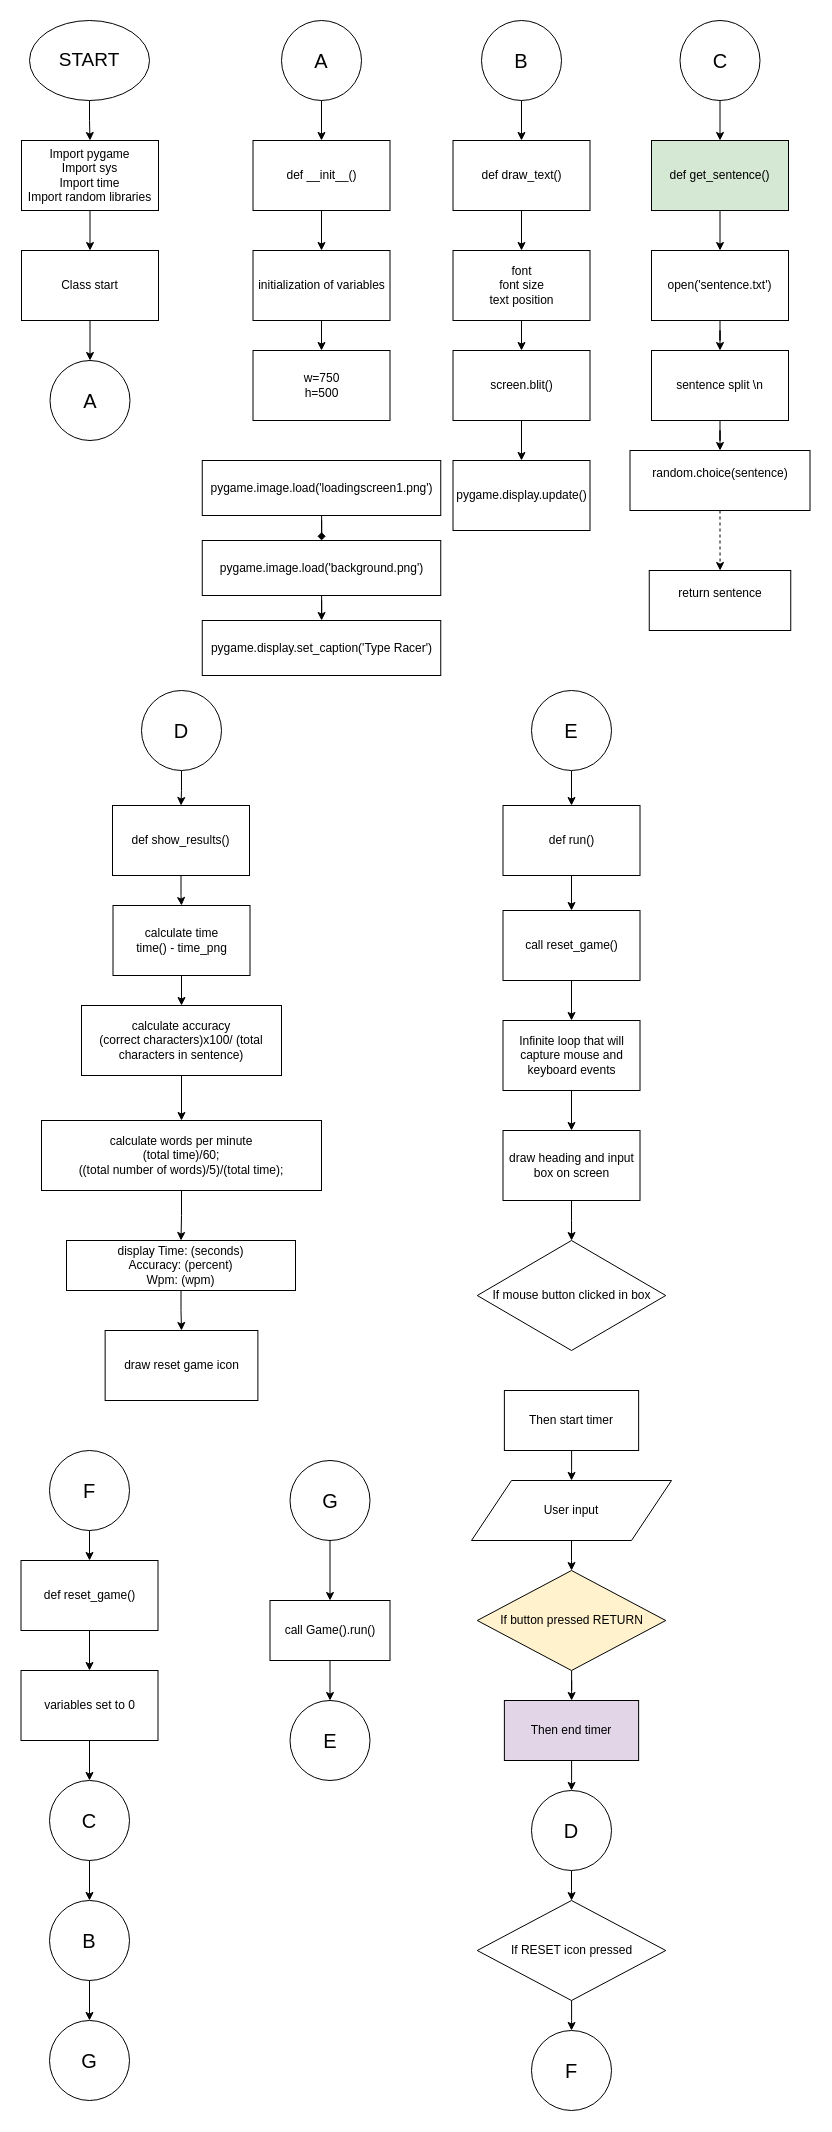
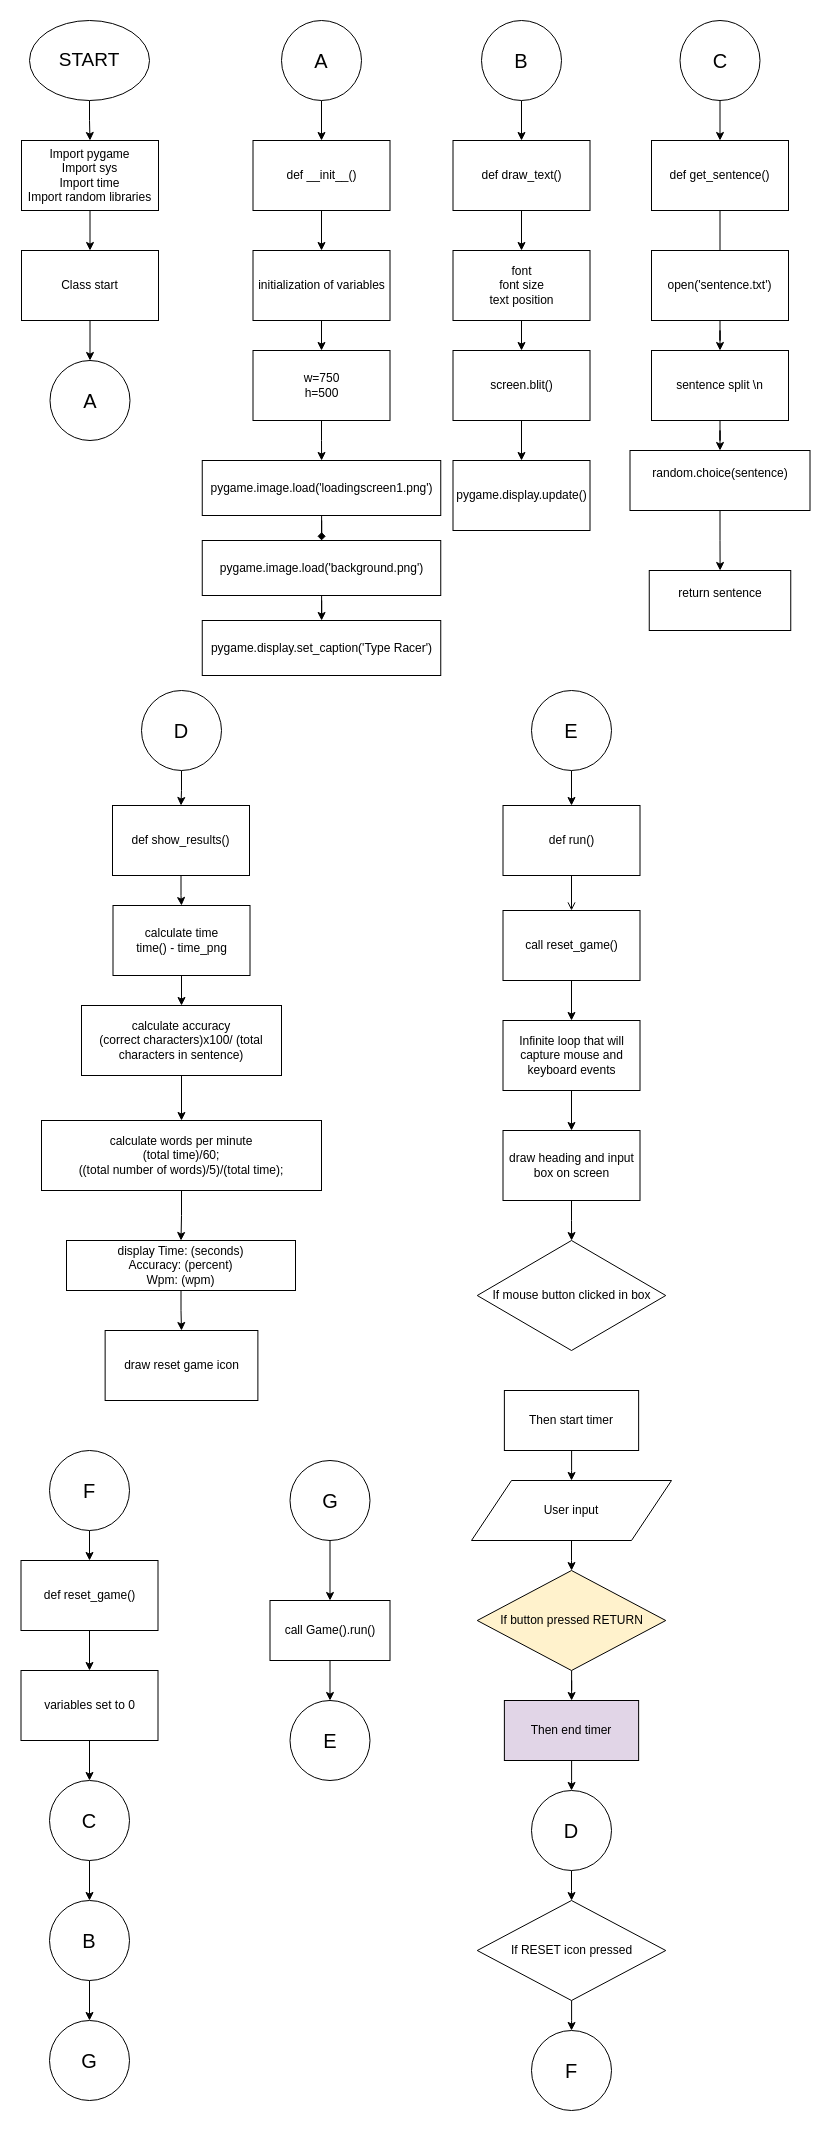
(720, 176) -> (720, 176)
(720, 242) -> (720, 244)
none -> (322, 437)
(720, 538) -> (720, 538)
(572, 902) -> (572, 903)
